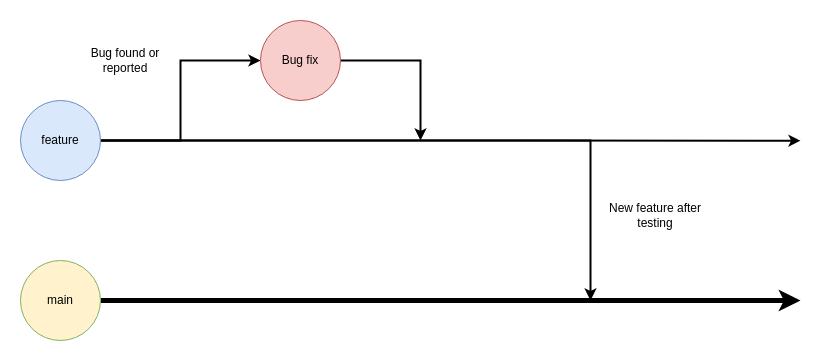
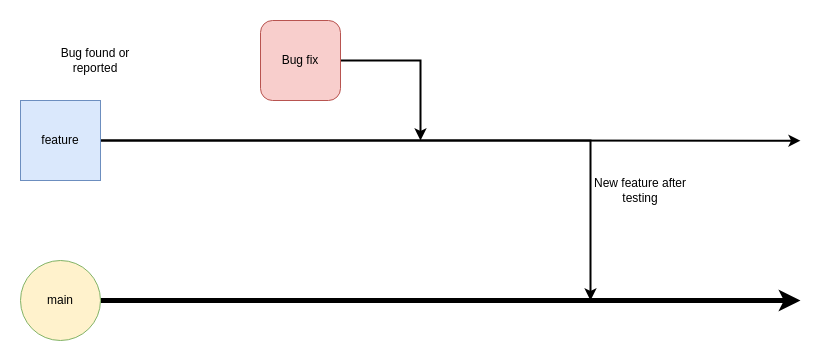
(126, 61) -> (96, 61)
(301, 61) -> (301, 61)
(181, 65) -> none
(61, 141) -> (61, 141)
(656, 216) -> (641, 191)
